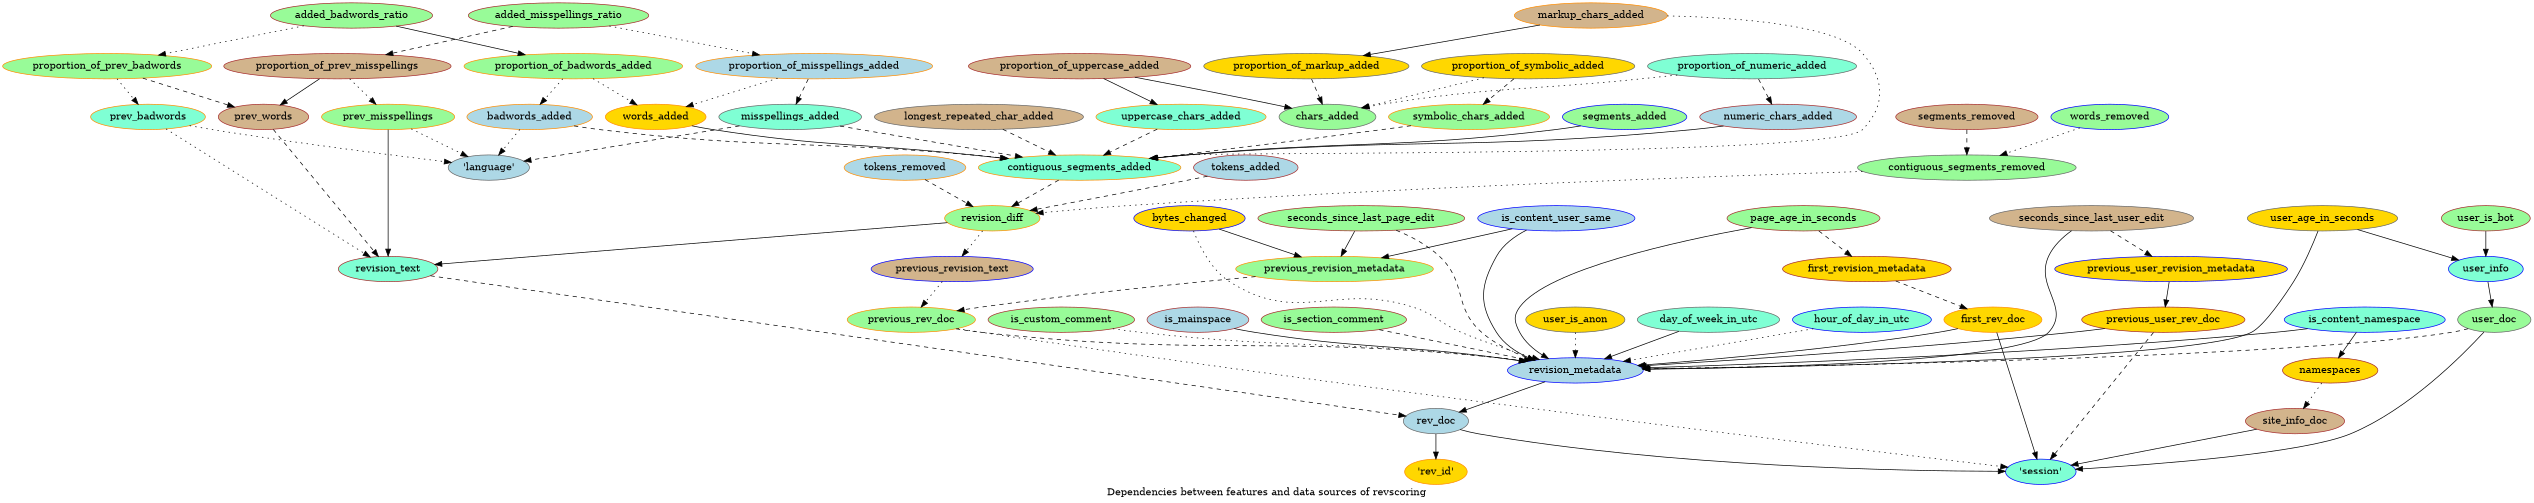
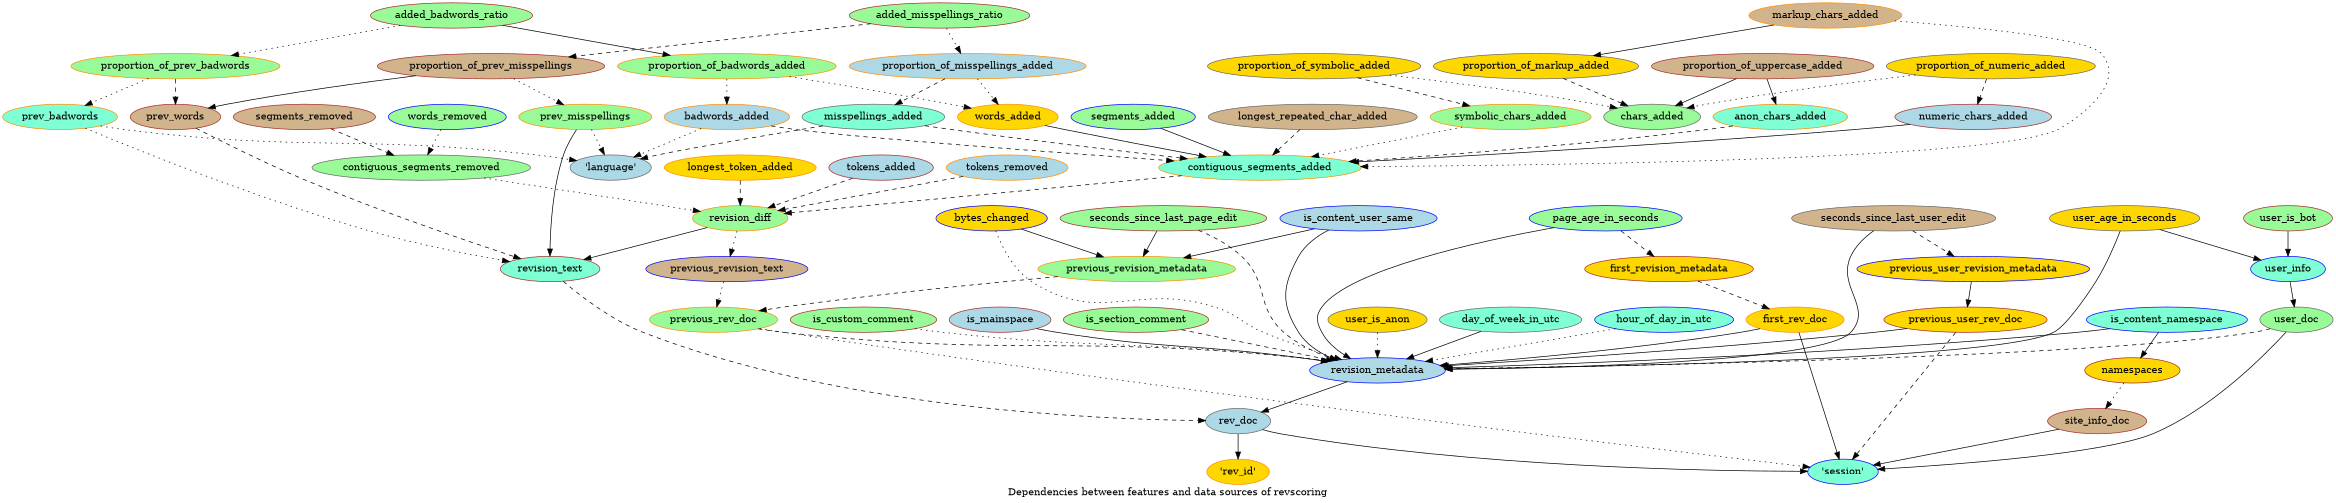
(1752, 66) -> (1991, 66)
(1181, 117) -> (1780, 117)
(1284, 142) -> (1391, 141)
none -> (740, 168)
(1804, 218) -> (1606, 218)
